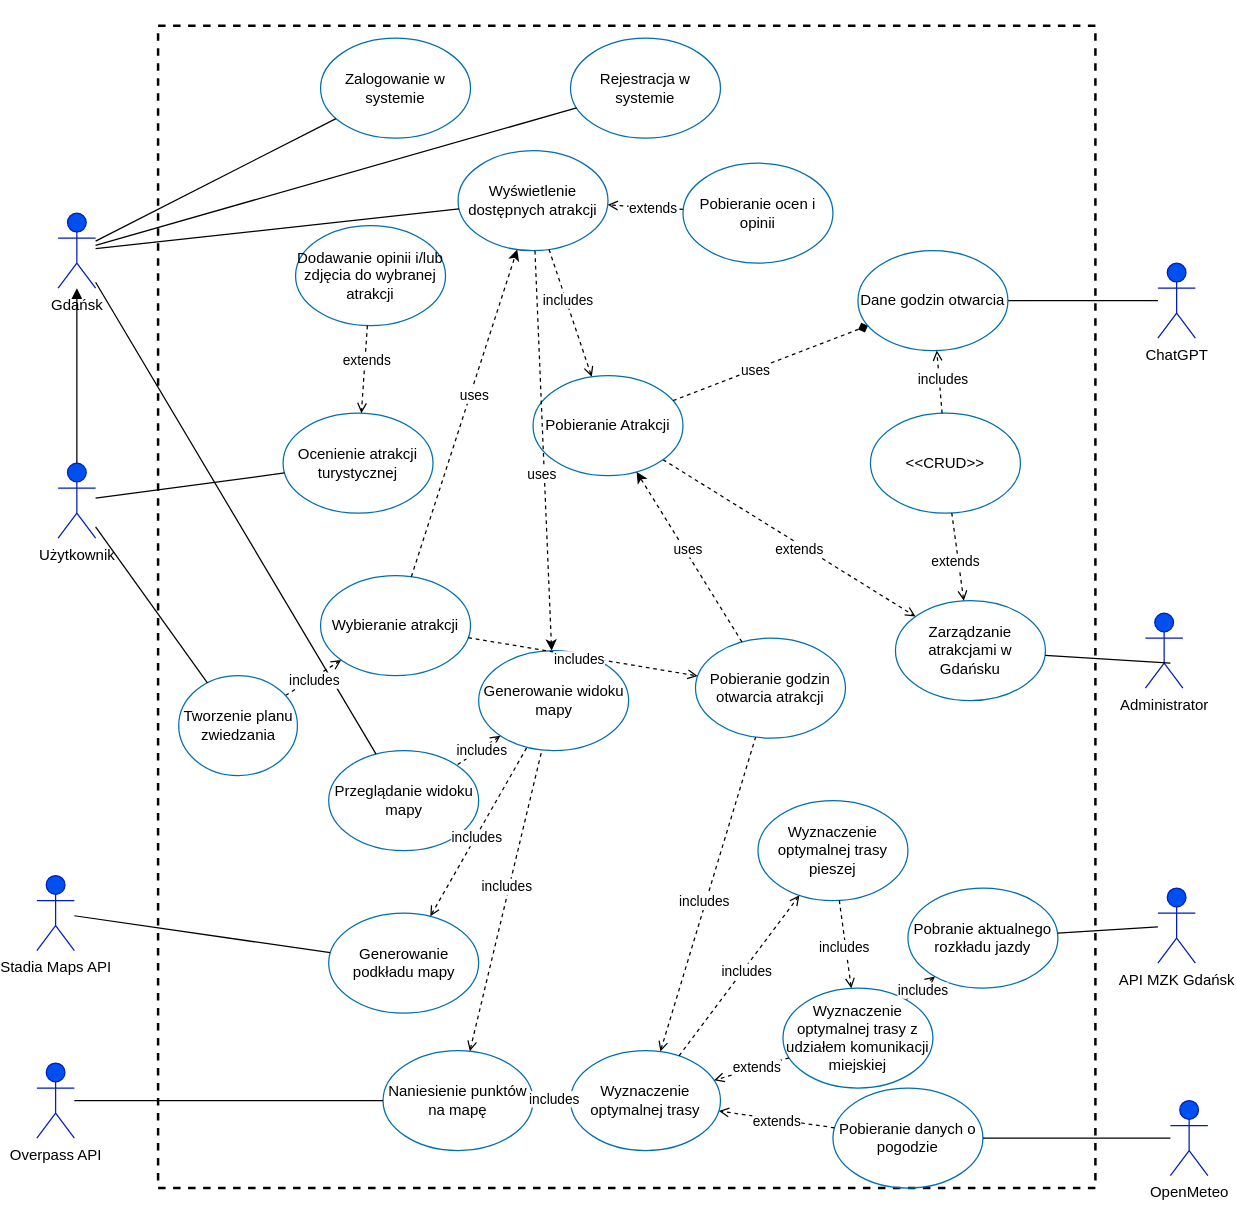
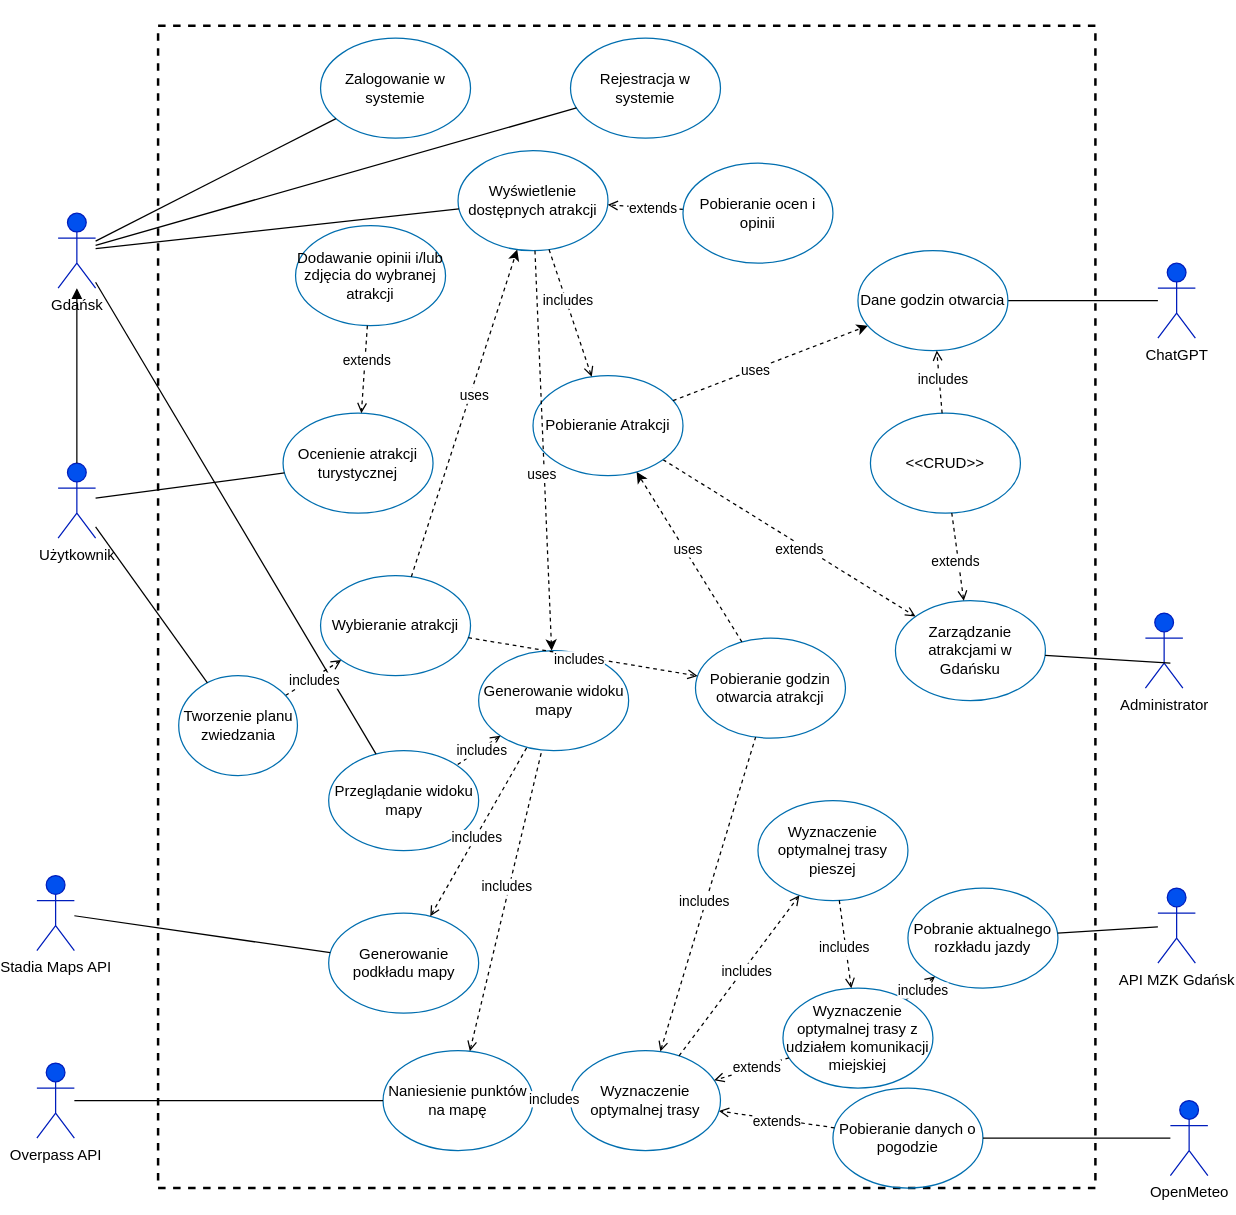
(858, 329) -> (859, 329)
